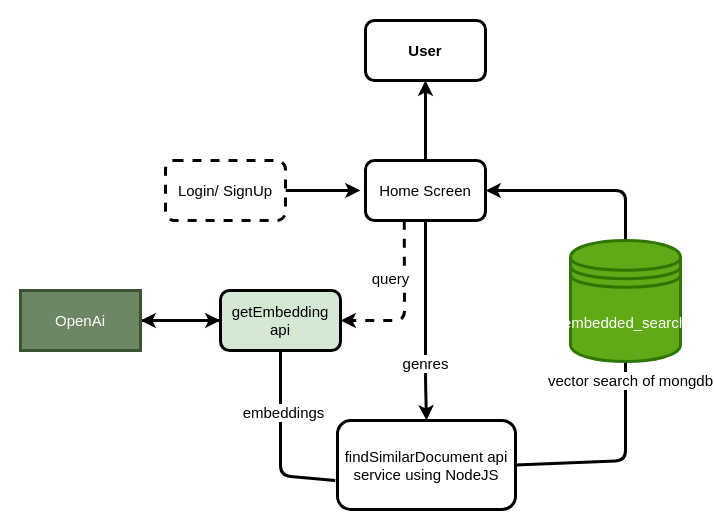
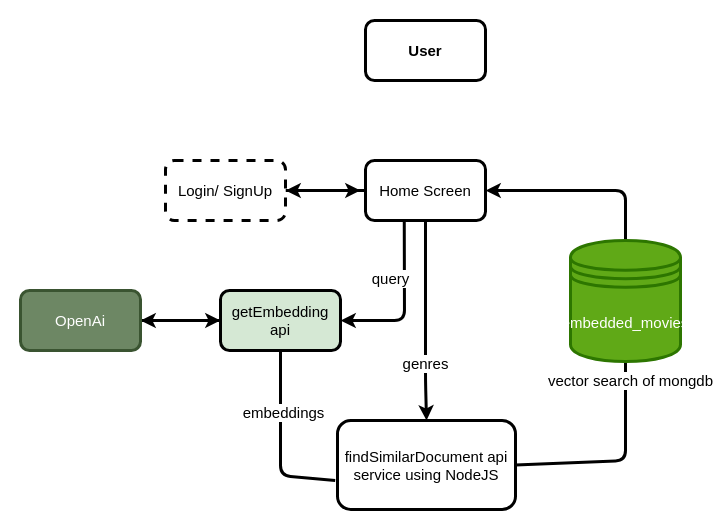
(426, 126) -> (360, 191)
(81, 321) -> (81, 321)
(391, 321) -> (391, 321)
(626, 323) -> (626, 323)
